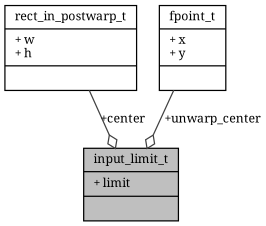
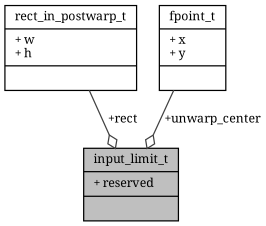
(122, 119) -> (122, 119)
(113, 183) -> (124, 183)
